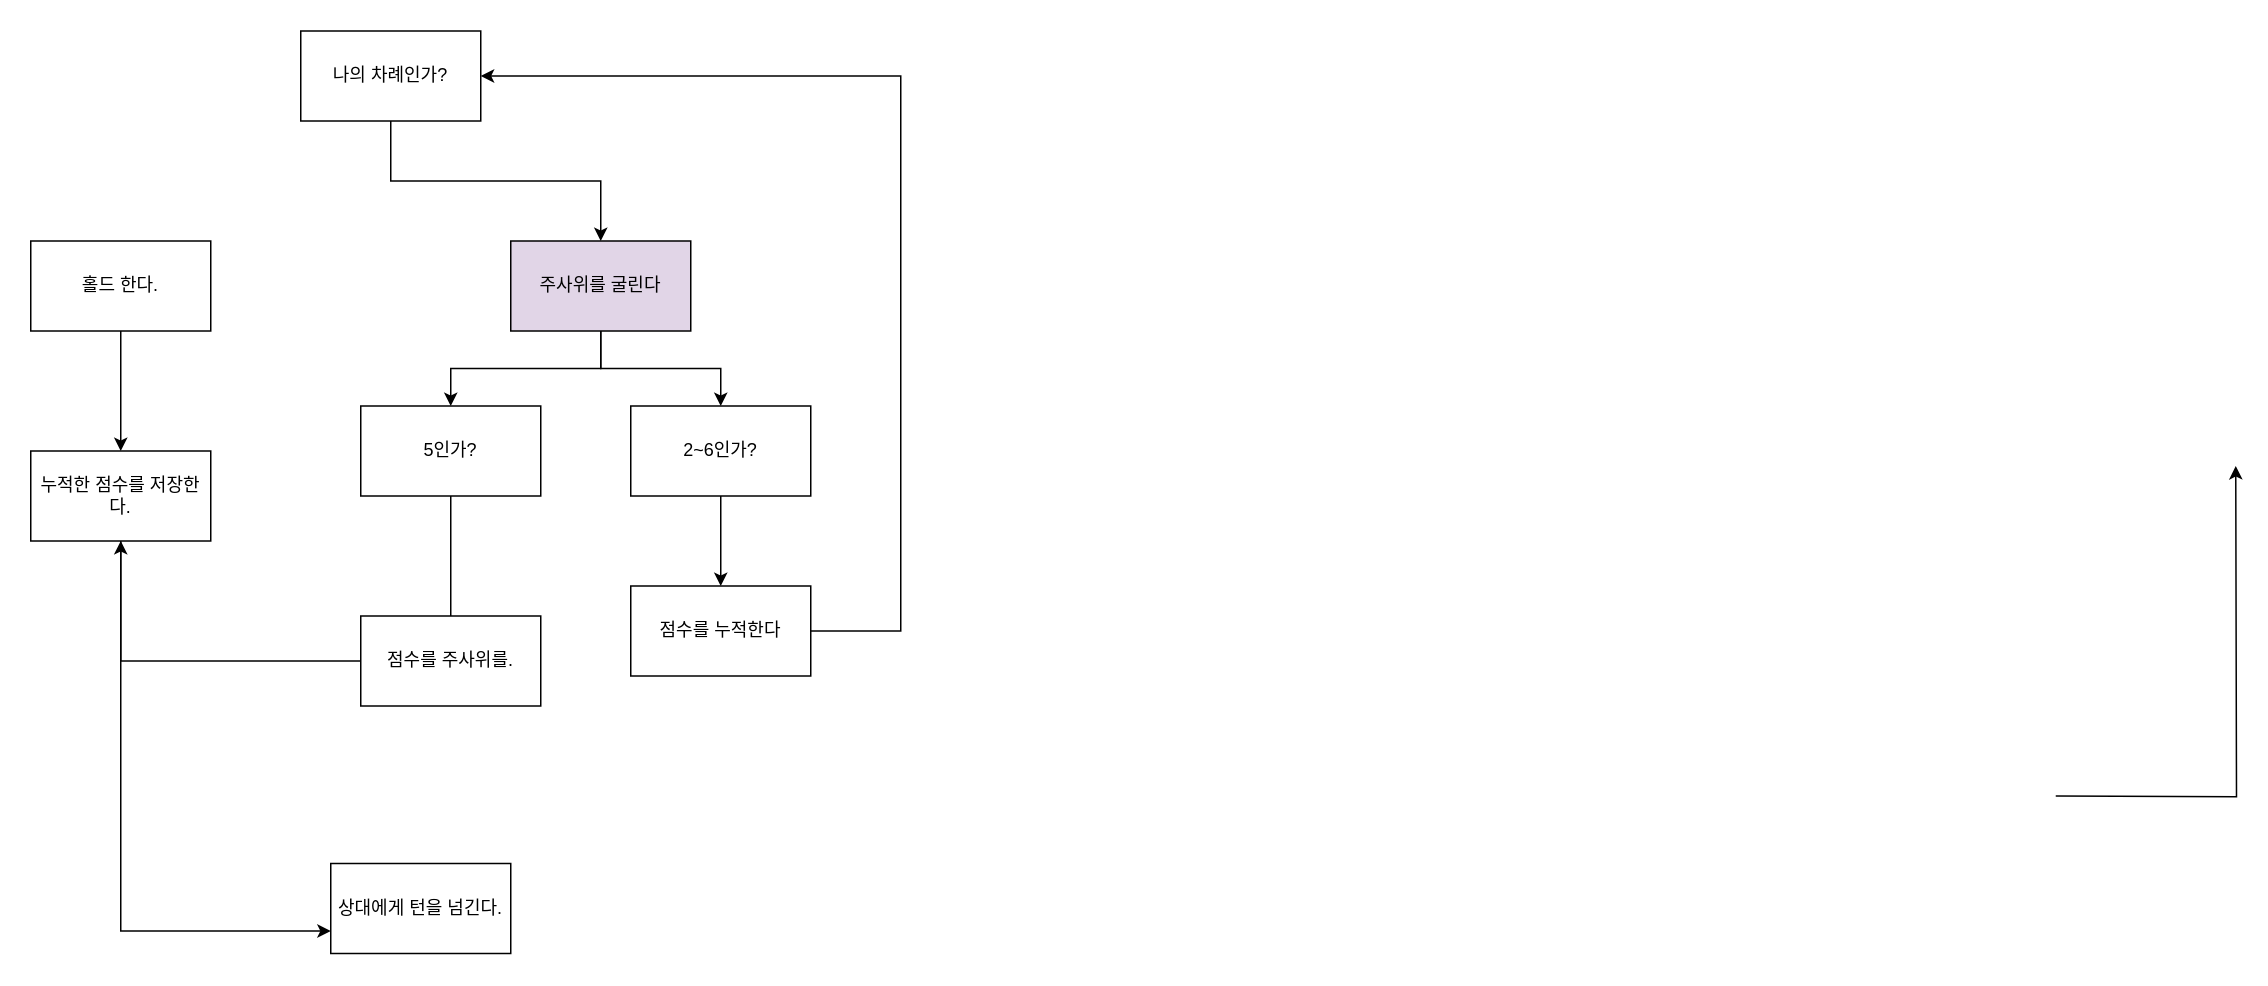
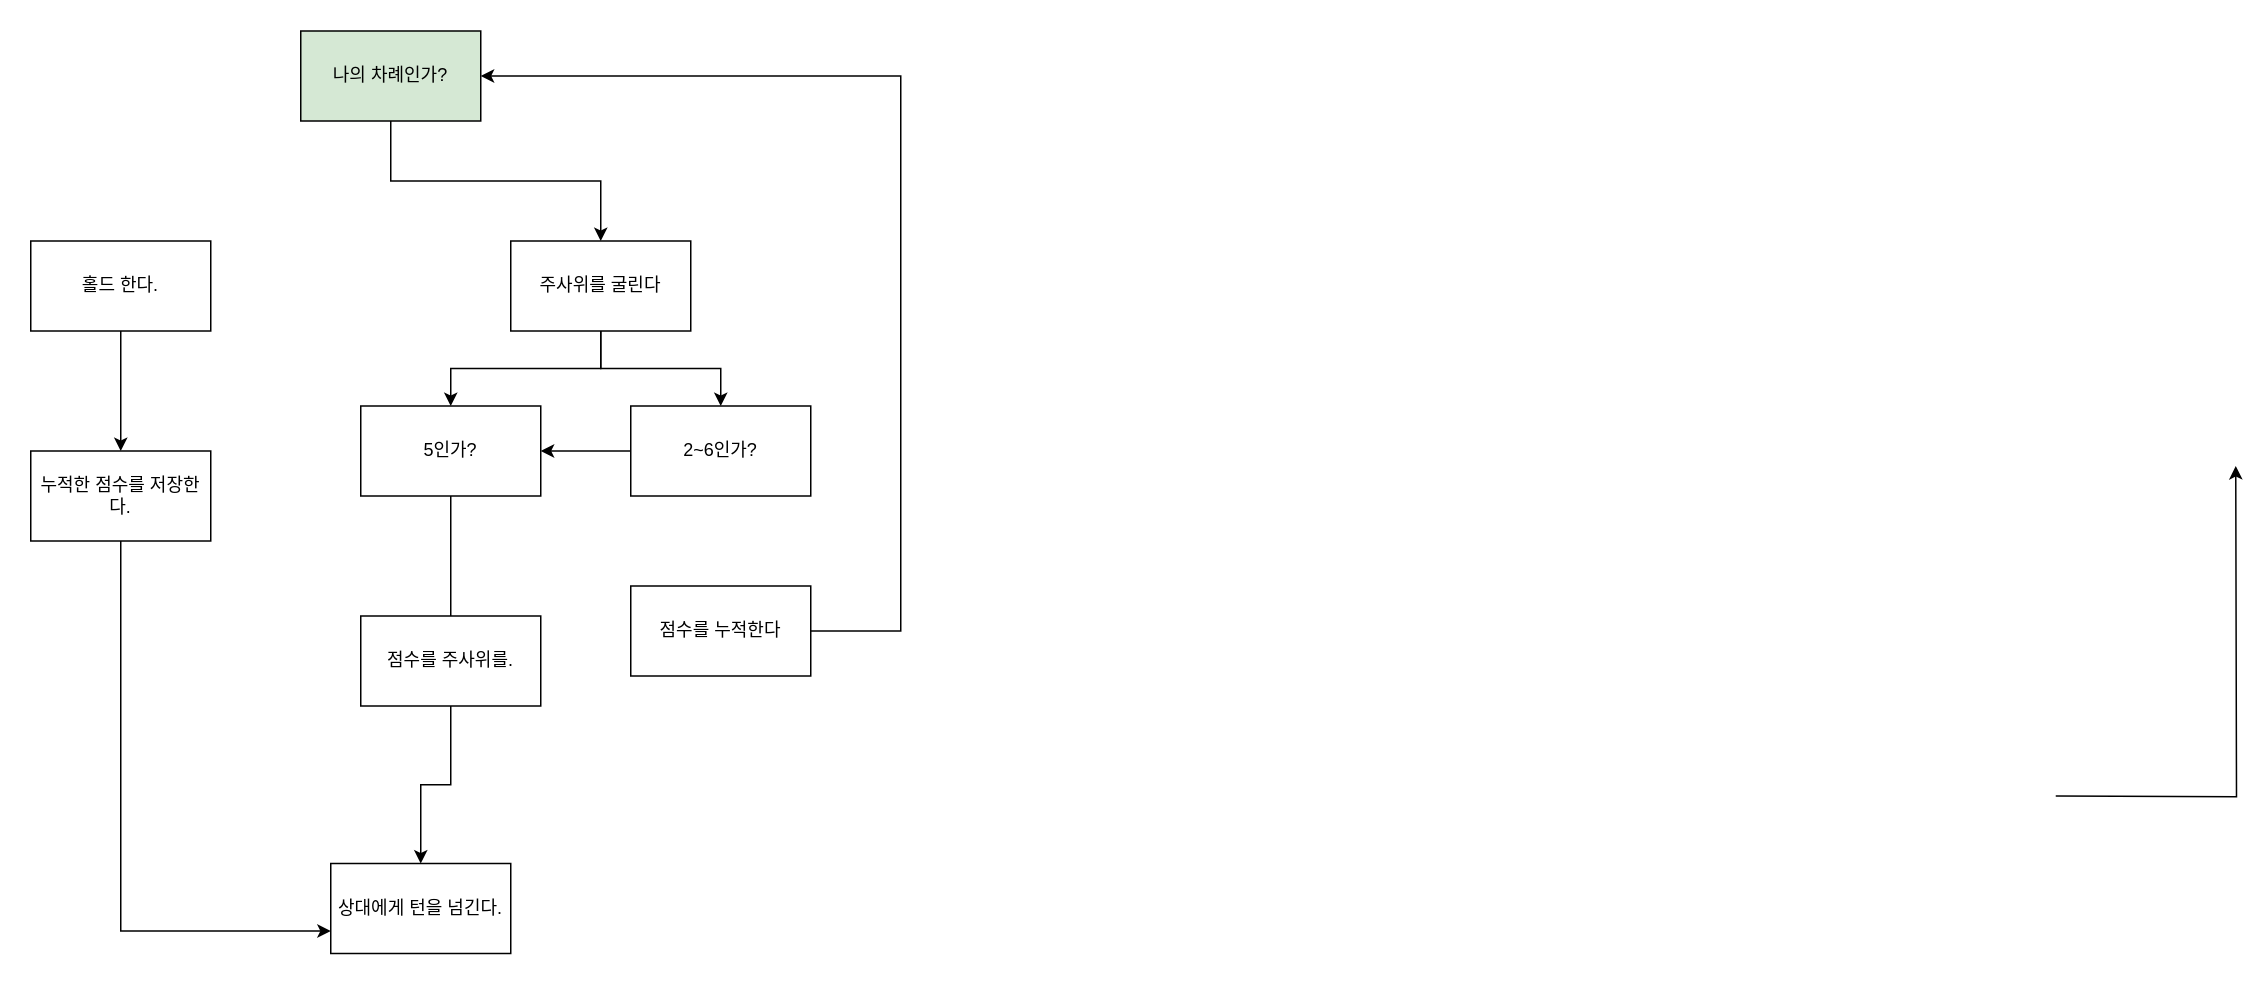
(391, 76) -> (391, 76)
(601, 286) -> (601, 286)
(721, 536) -> (591, 451)
(242, 661) -> (441, 785)
